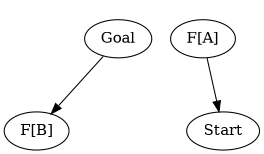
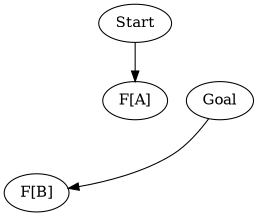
(212, 80) -> (135, 57)
